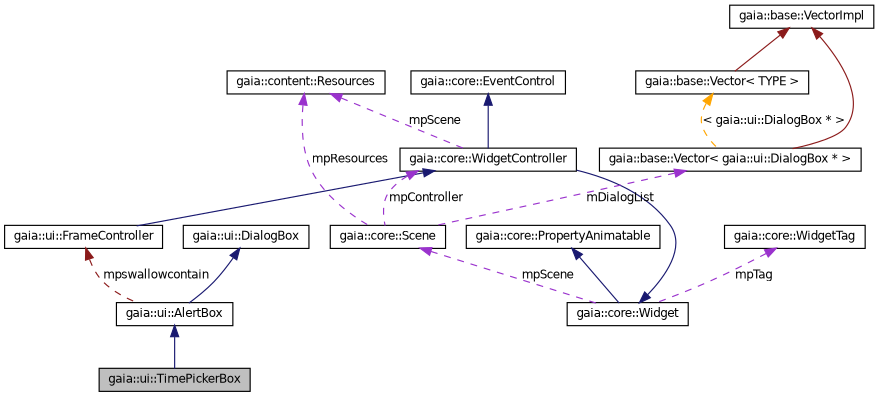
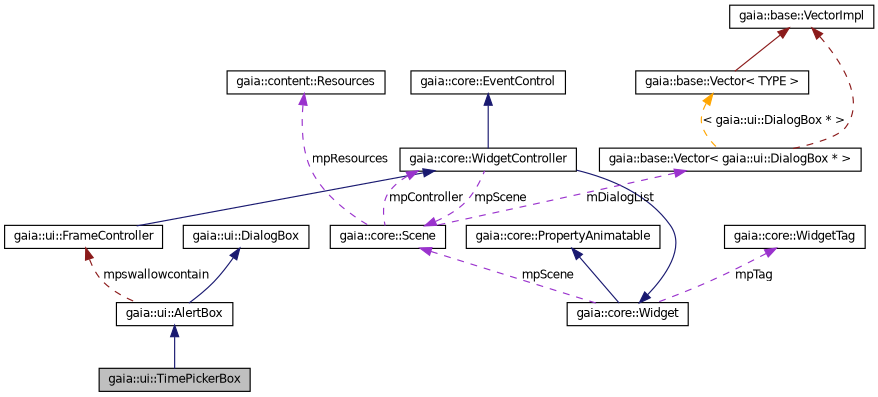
(853, 107) -> (853, 107)
(403, 123) -> (466, 202)
